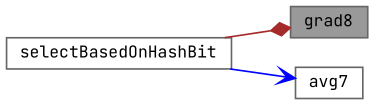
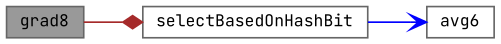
(248, 34) -> (103, 22)
(329, 83) -> (460, 22)
